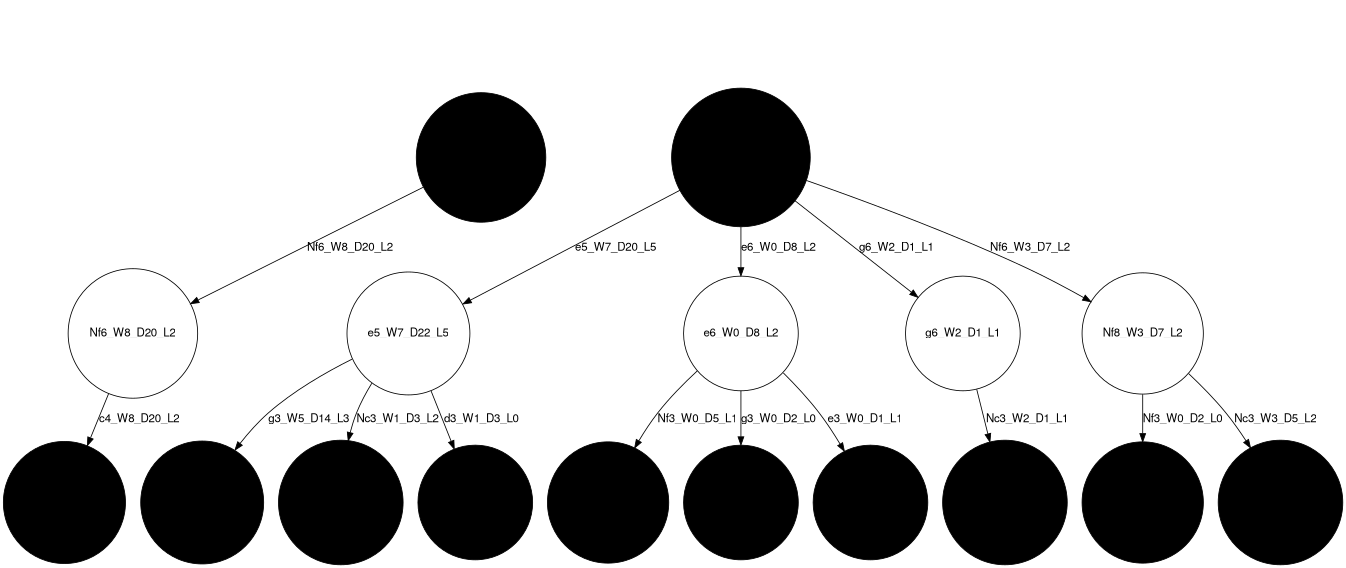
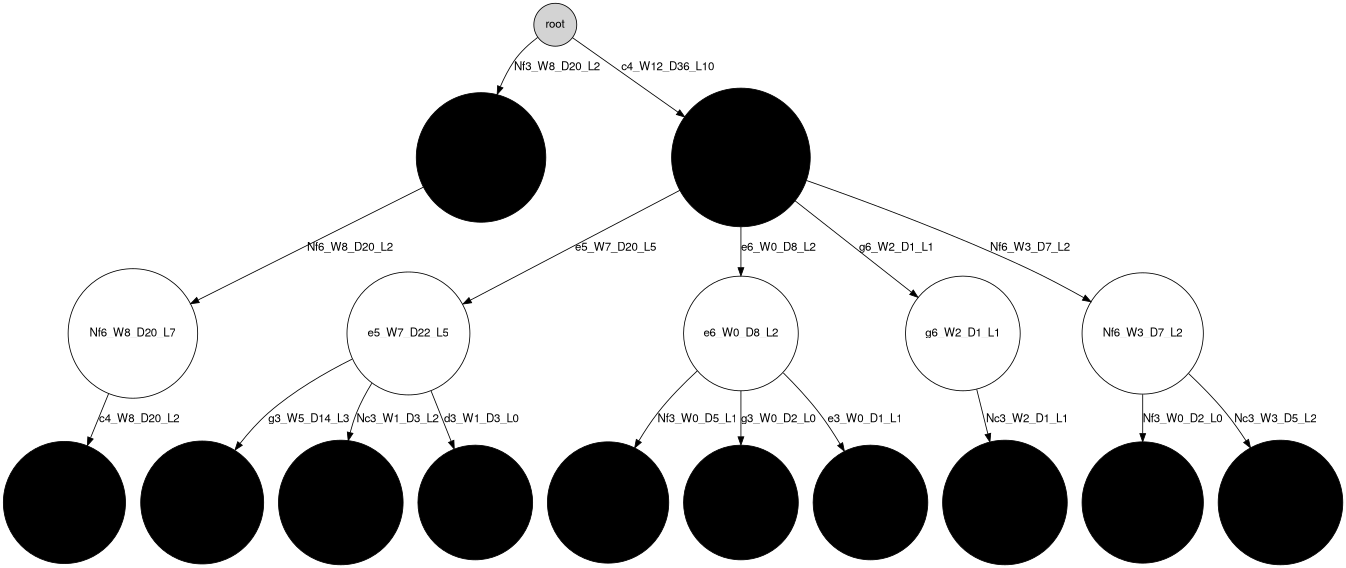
none -> (555, 25)
(133, 333) -> (133, 333)
(1143, 333) -> (1143, 333)
